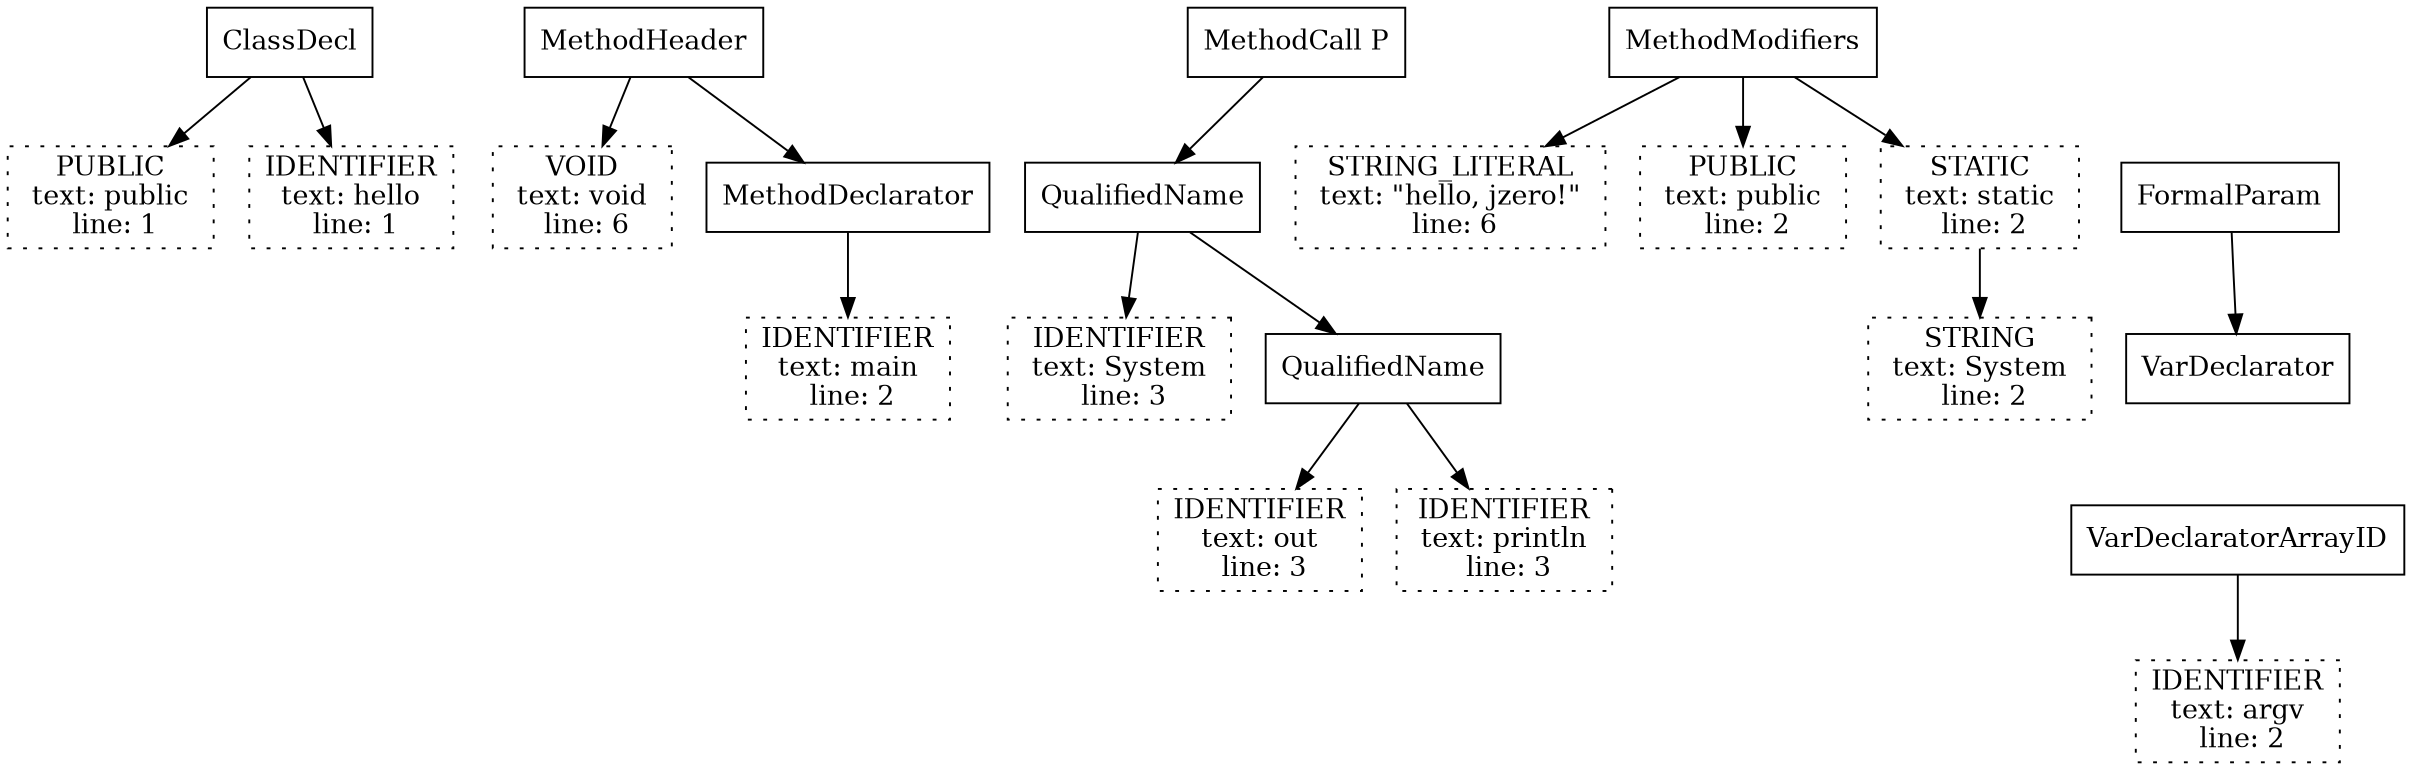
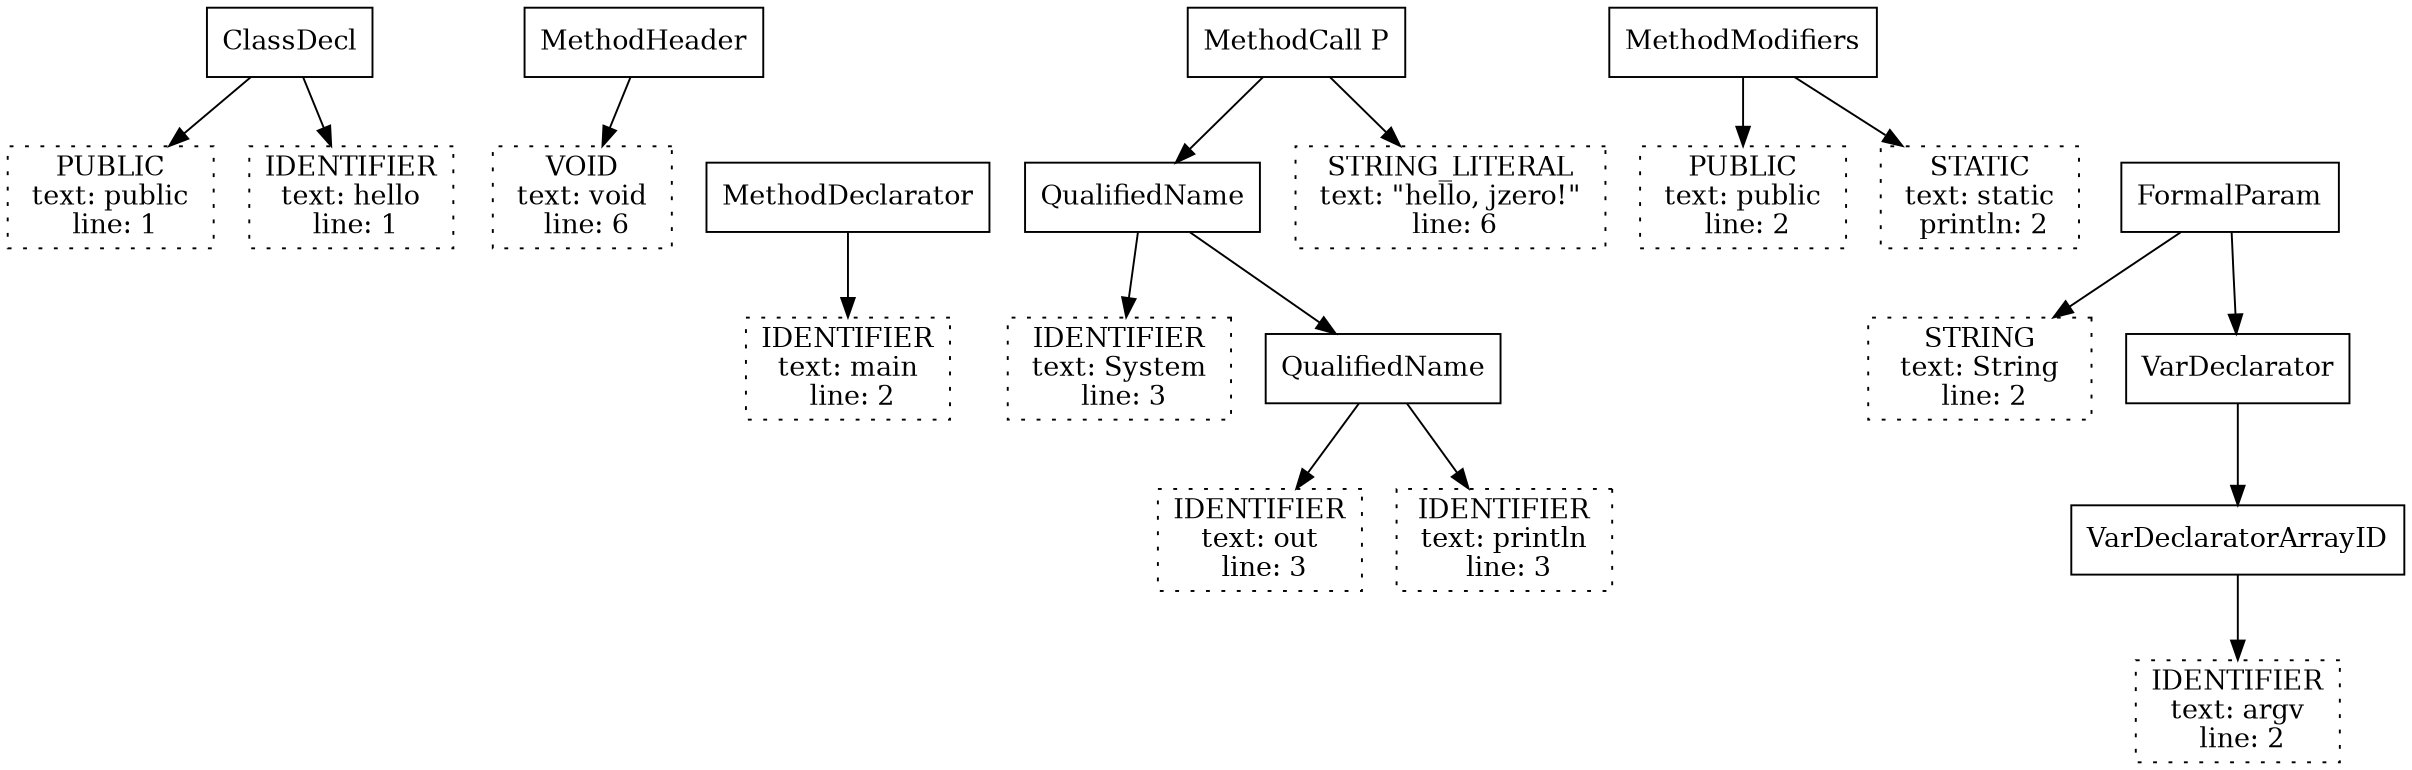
(1621, 107) -> (1358, 105)
(738, 114) -> none
(1980, 225) -> (1980, 225)
(1980, 273) -> (2125, 270)
(1980, 368) -> (1980, 368)
none -> (2238, 445)
